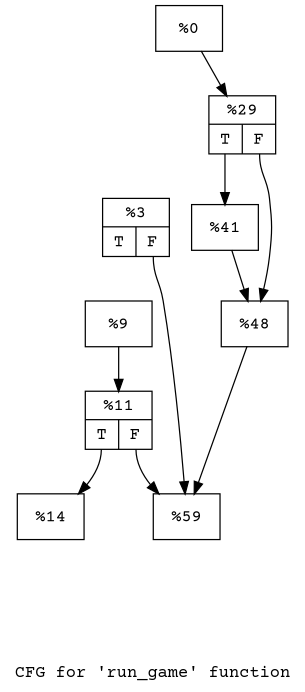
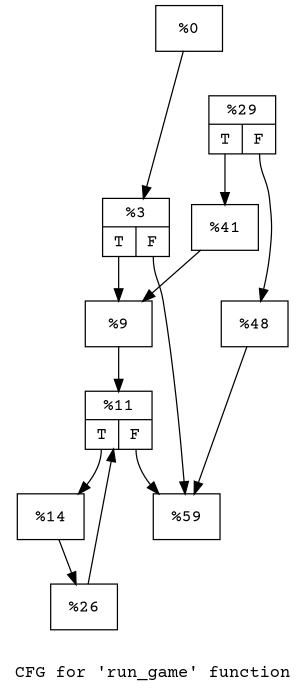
(211, 68) -> (165, 119)
(238, 270) -> (176, 272)
none -> (119, 273)
none -> (84, 607)
